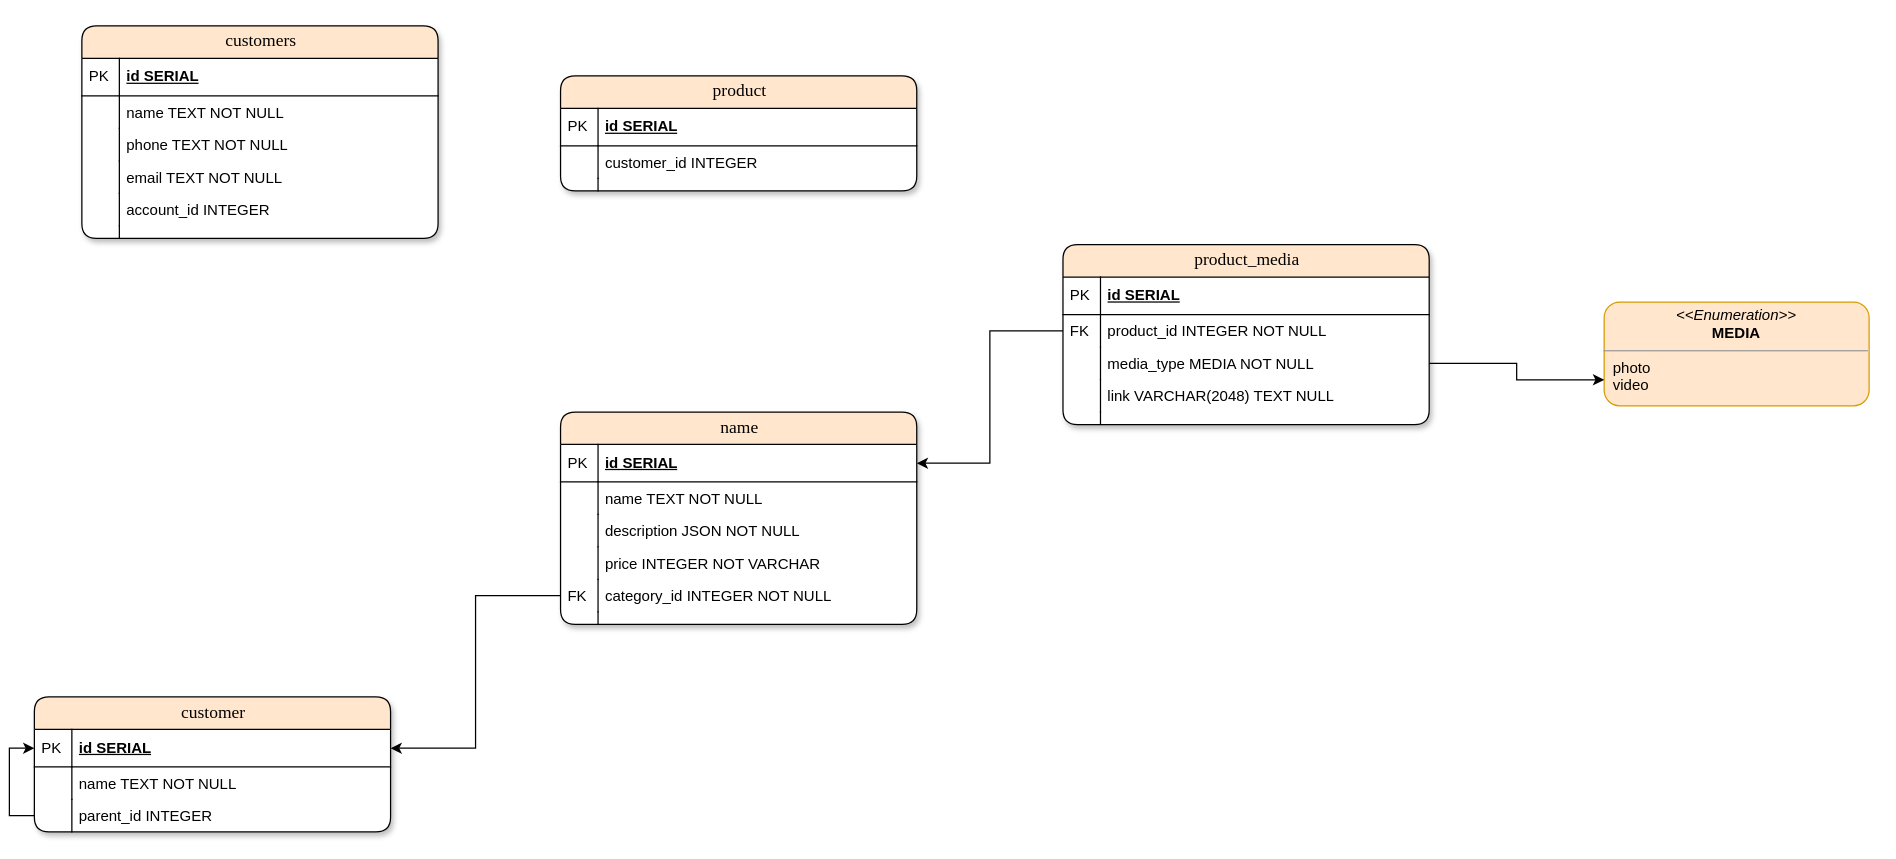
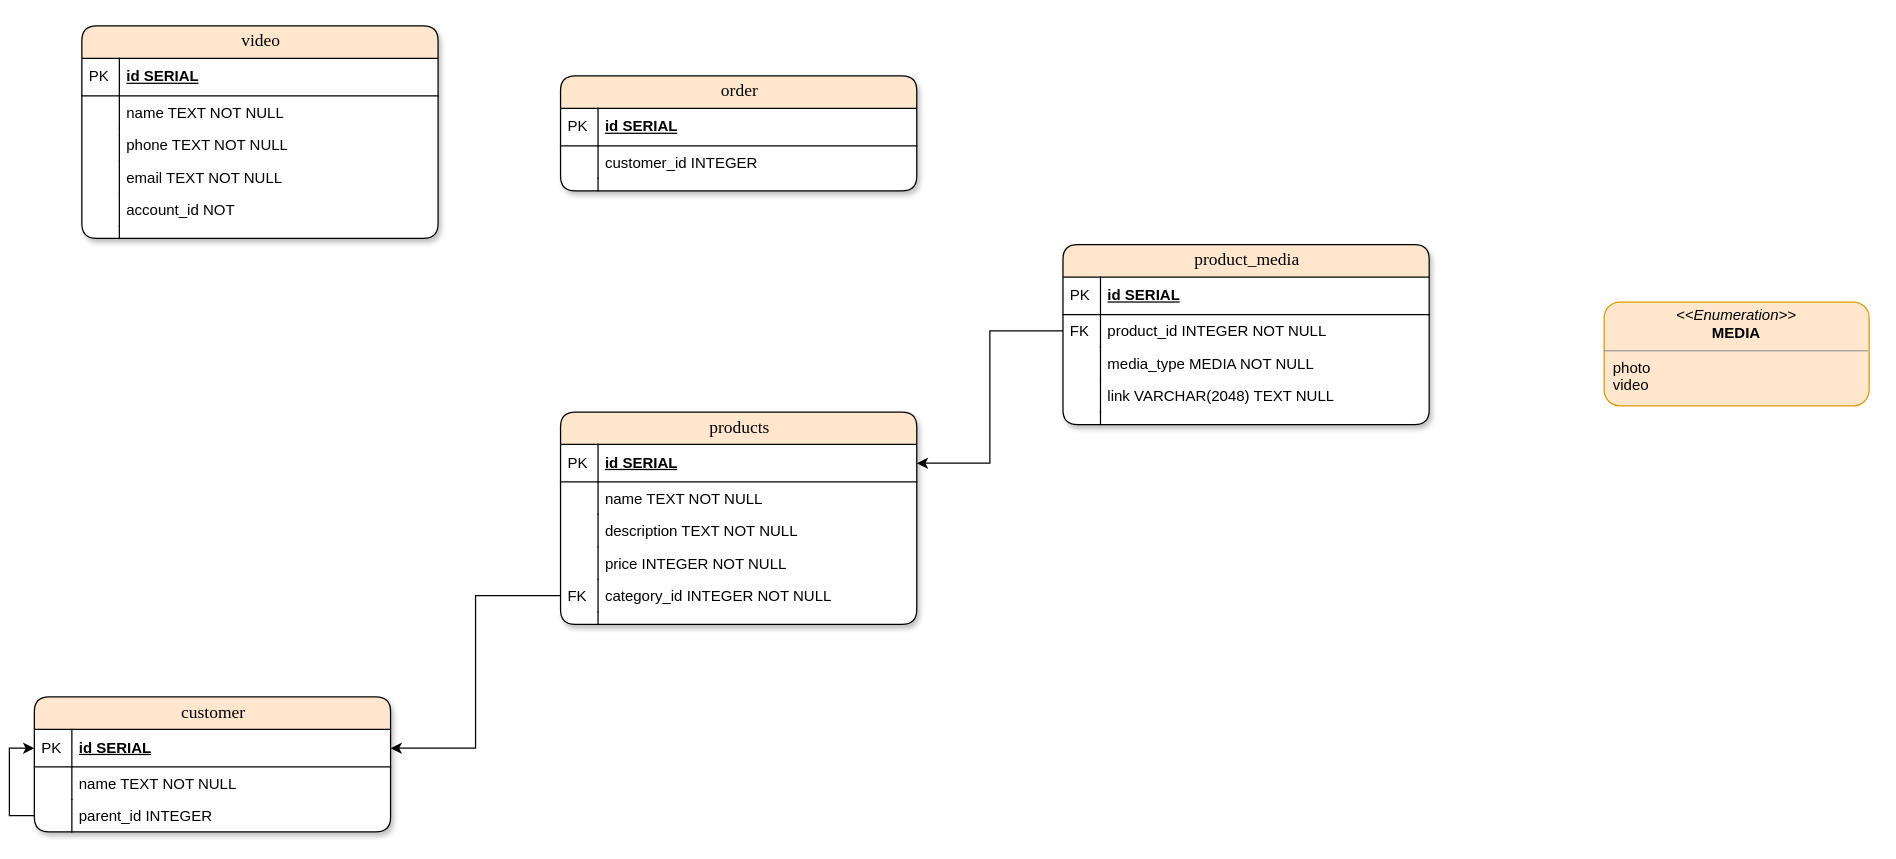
(261, 42) -> (261, 42)
(740, 92) -> (740, 92)
(199, 211) -> (182, 211)
(1517, 368) -> none
(740, 428) -> (740, 428)
(701, 532) -> (701, 532)
(703, 565) -> (690, 565)
